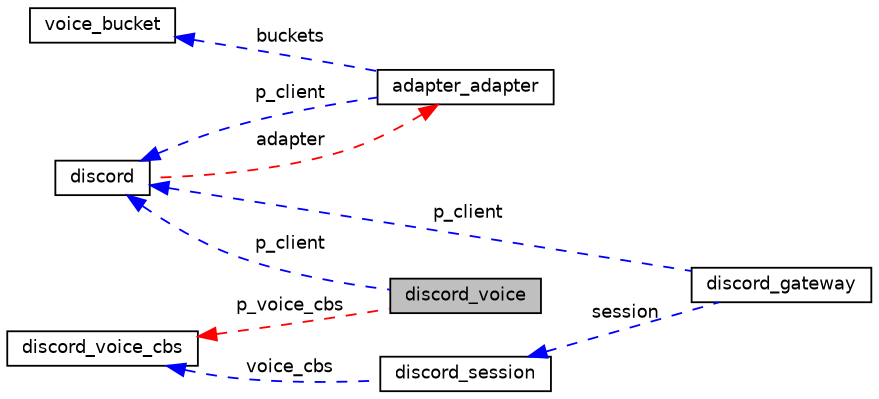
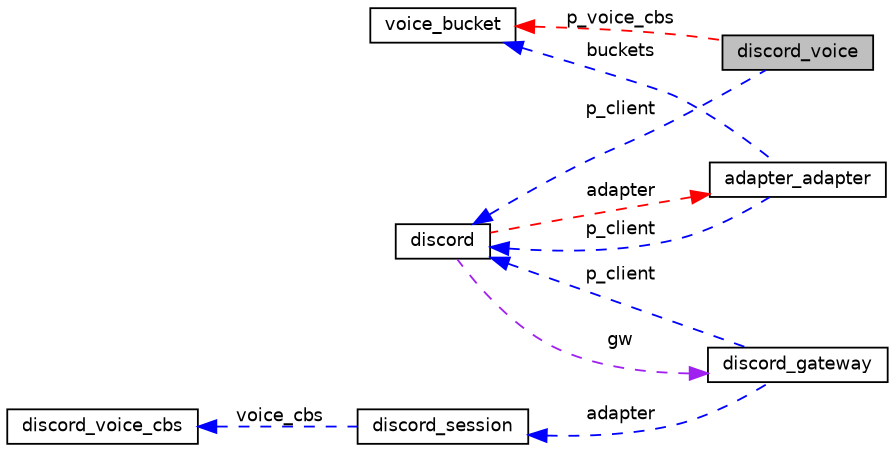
(623, 313) -> (618, 415)
(303, 322) -> (628, 31)
none -> (557, 348)
